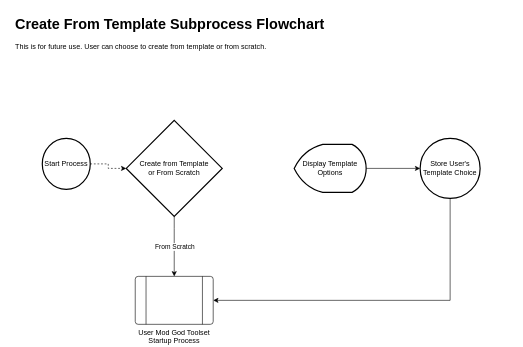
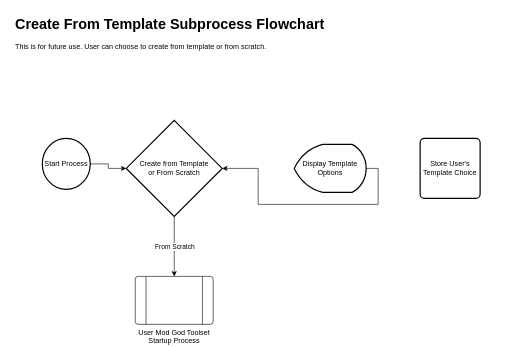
(108, 164) -> (108, 164)
(396, 168) -> (318, 204)
(450, 168) -> (450, 168)
(335, 300) -> none
